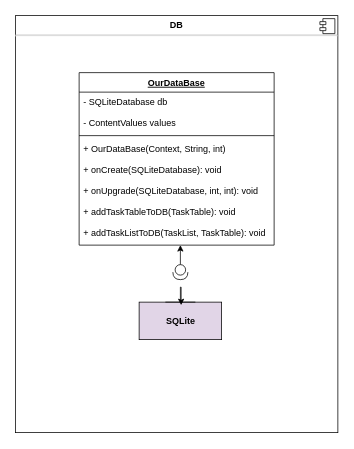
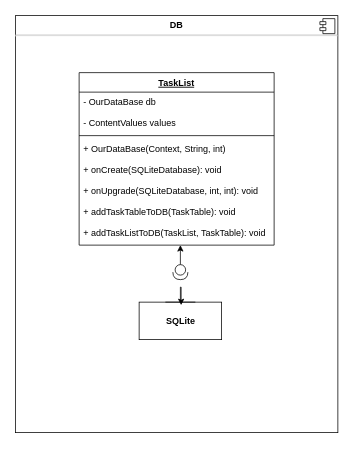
(176, 83) -> (176, 83)
(128, 102) -> (121, 102)
(180, 321) -> (180, 321)
